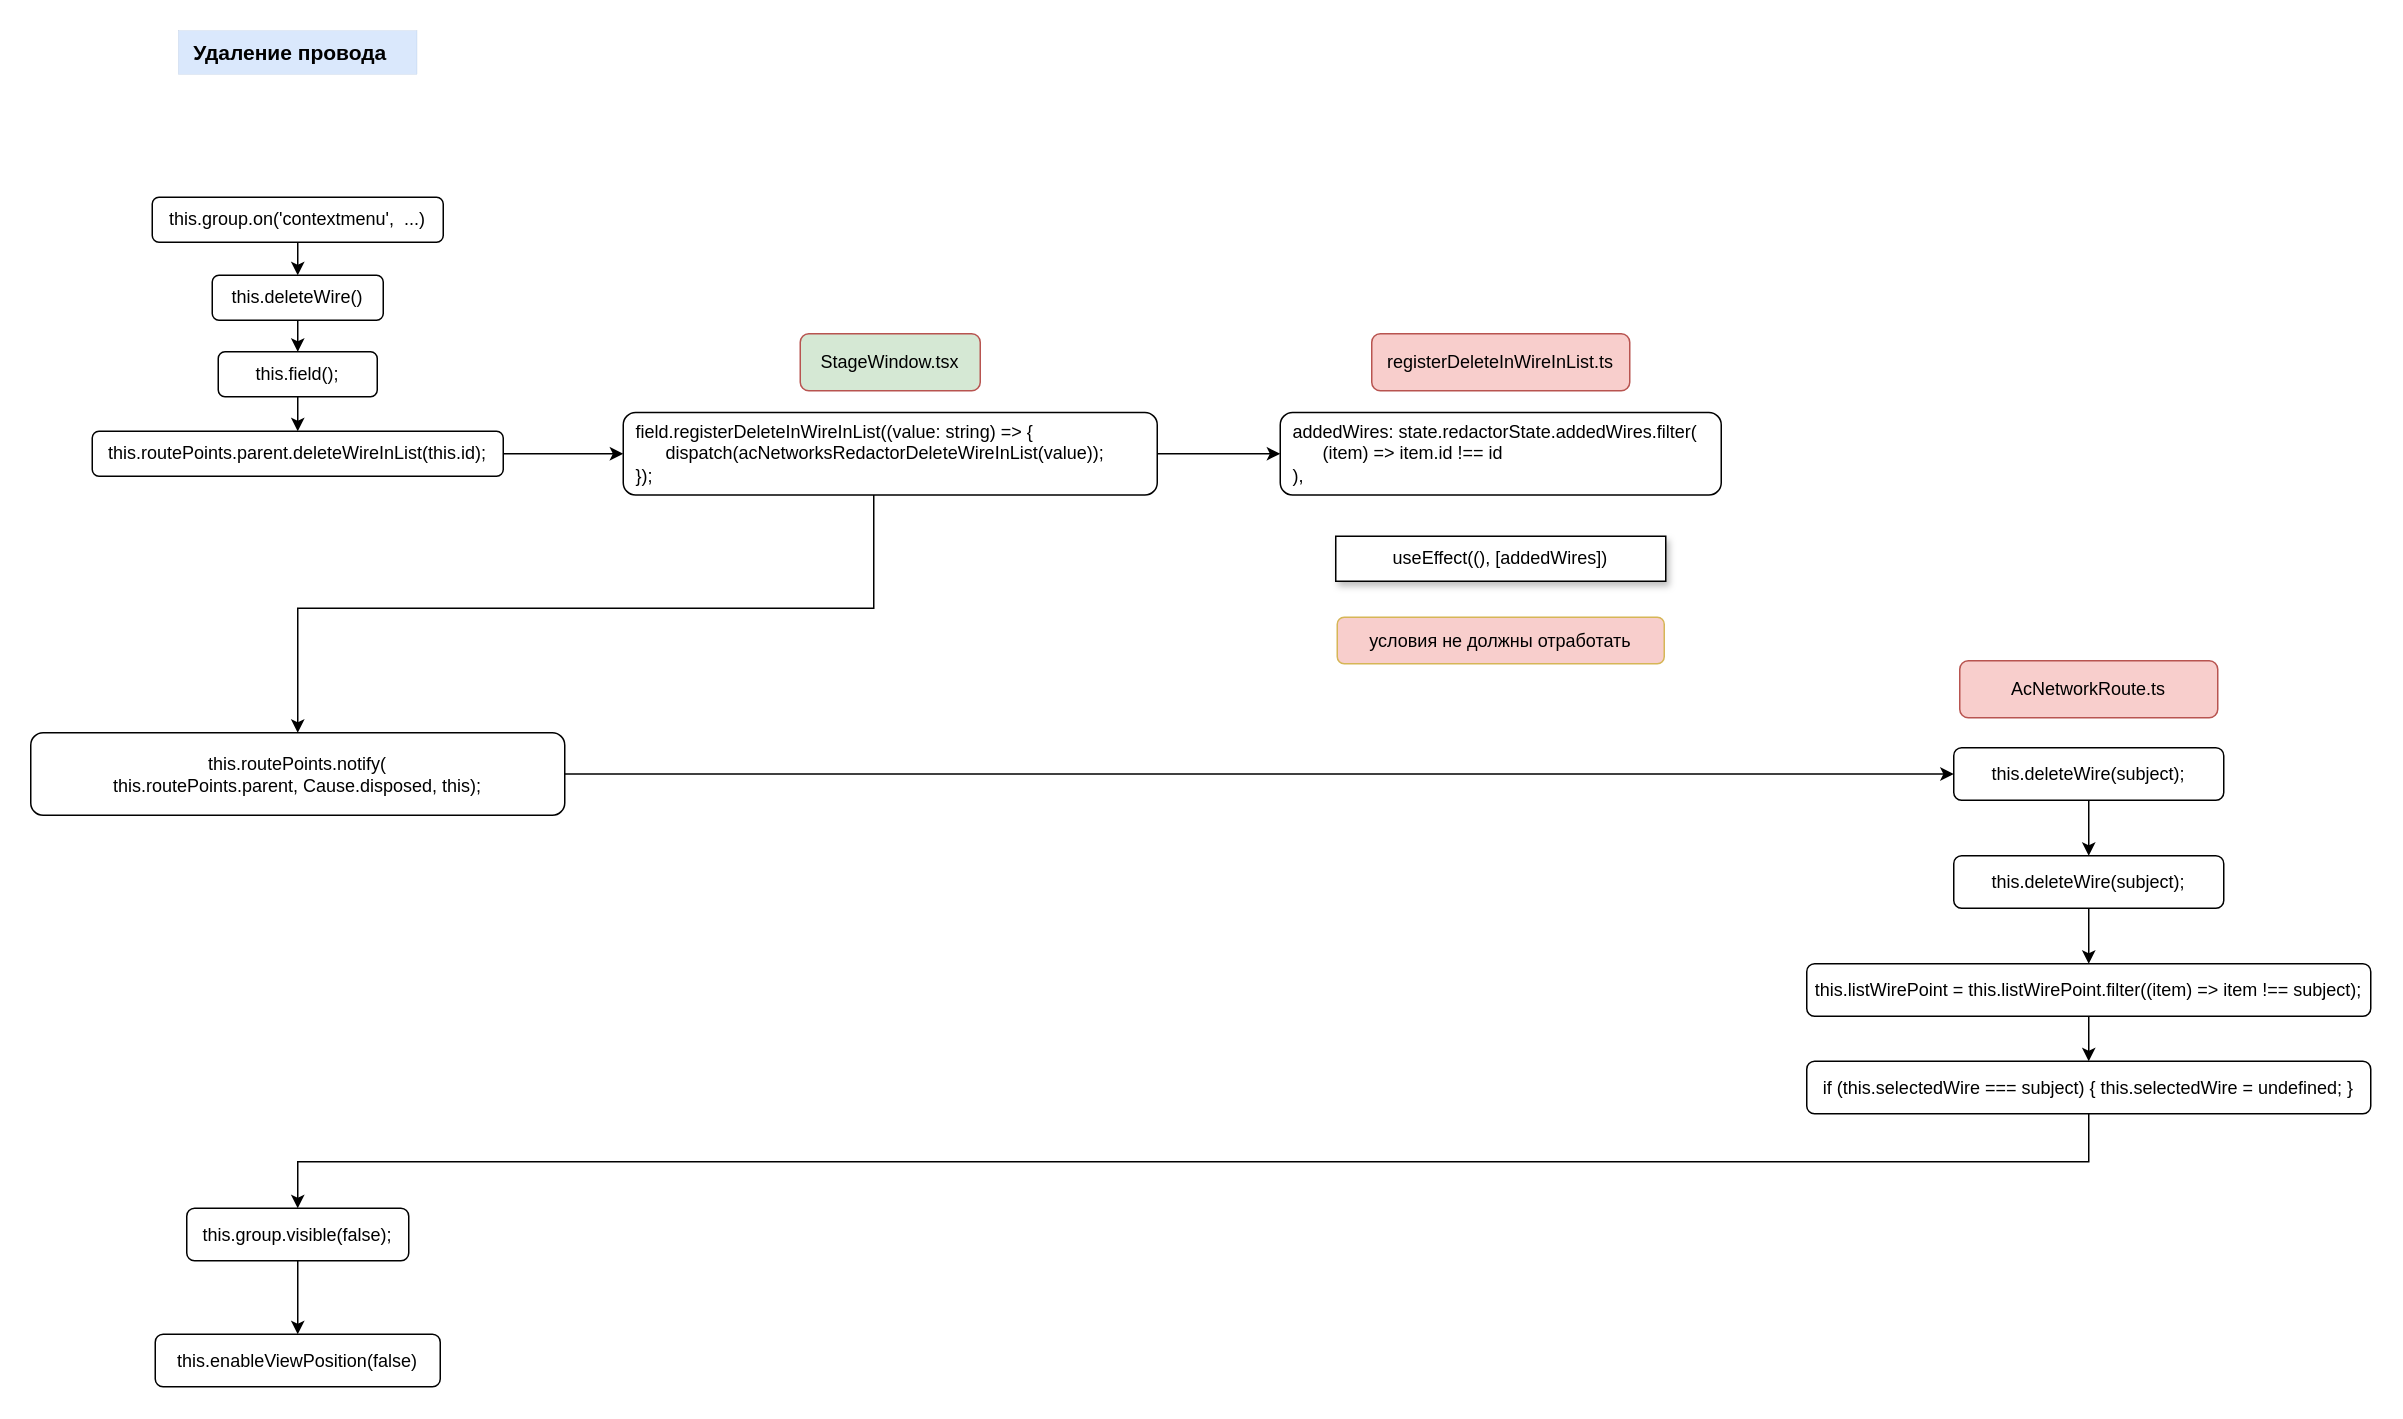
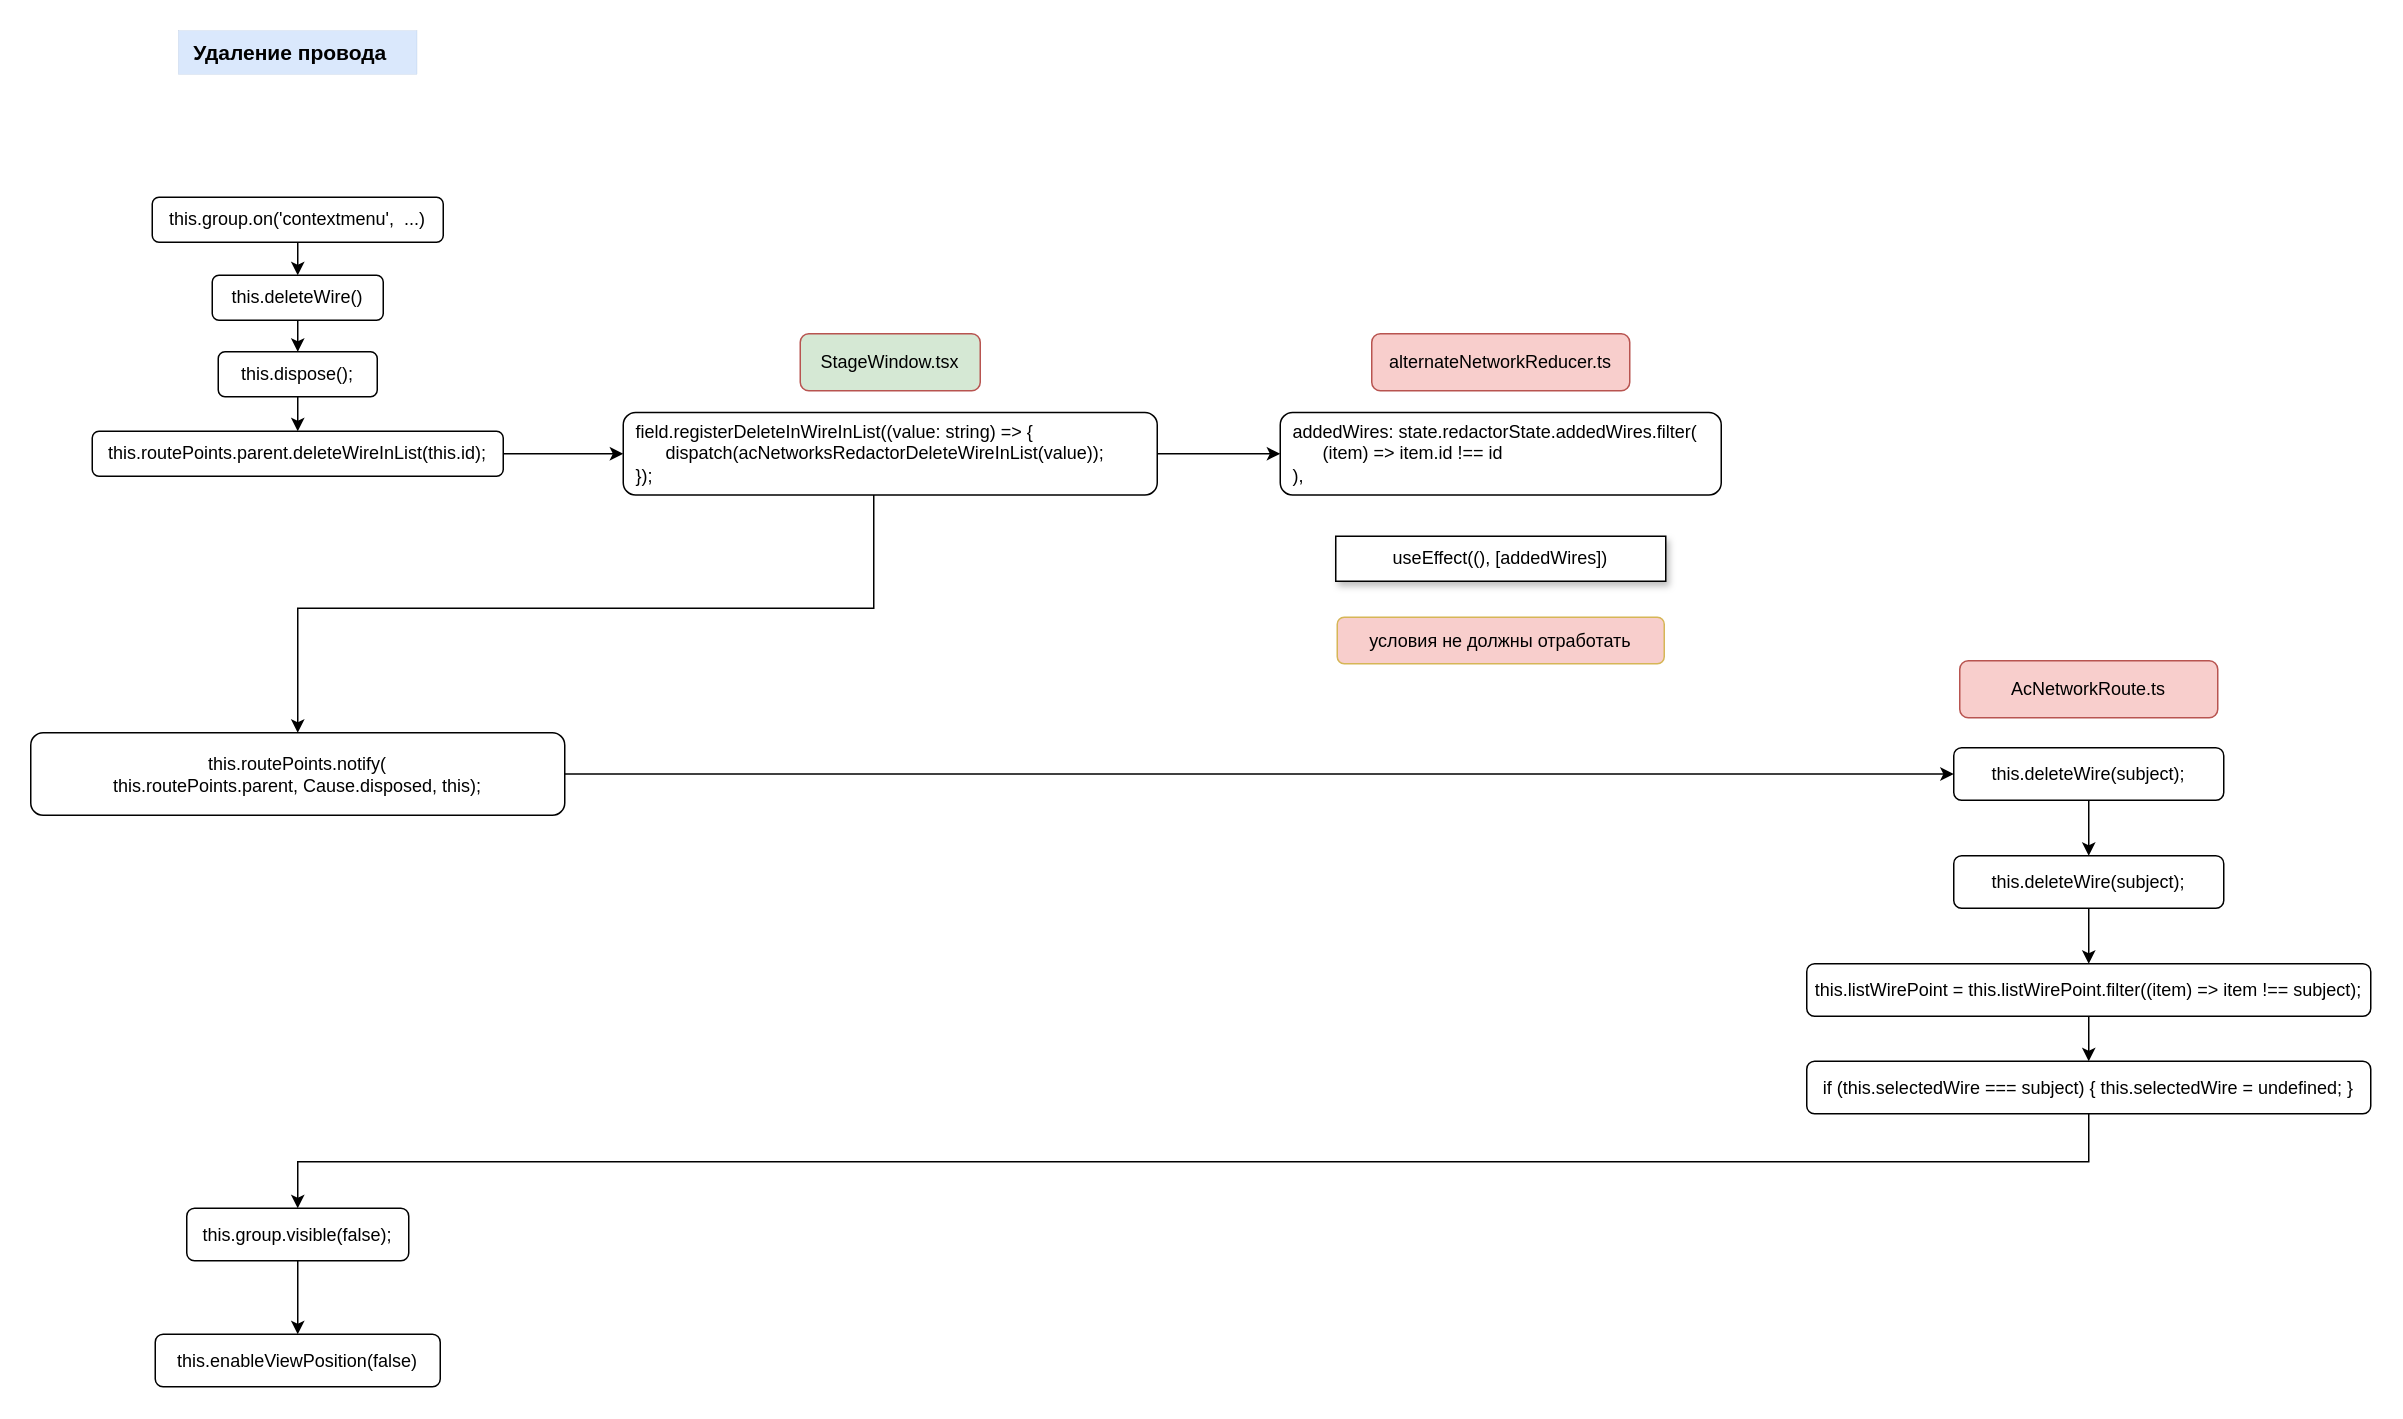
(1501, 362) -> (1501, 362)
(298, 374) -> (298, 374)
